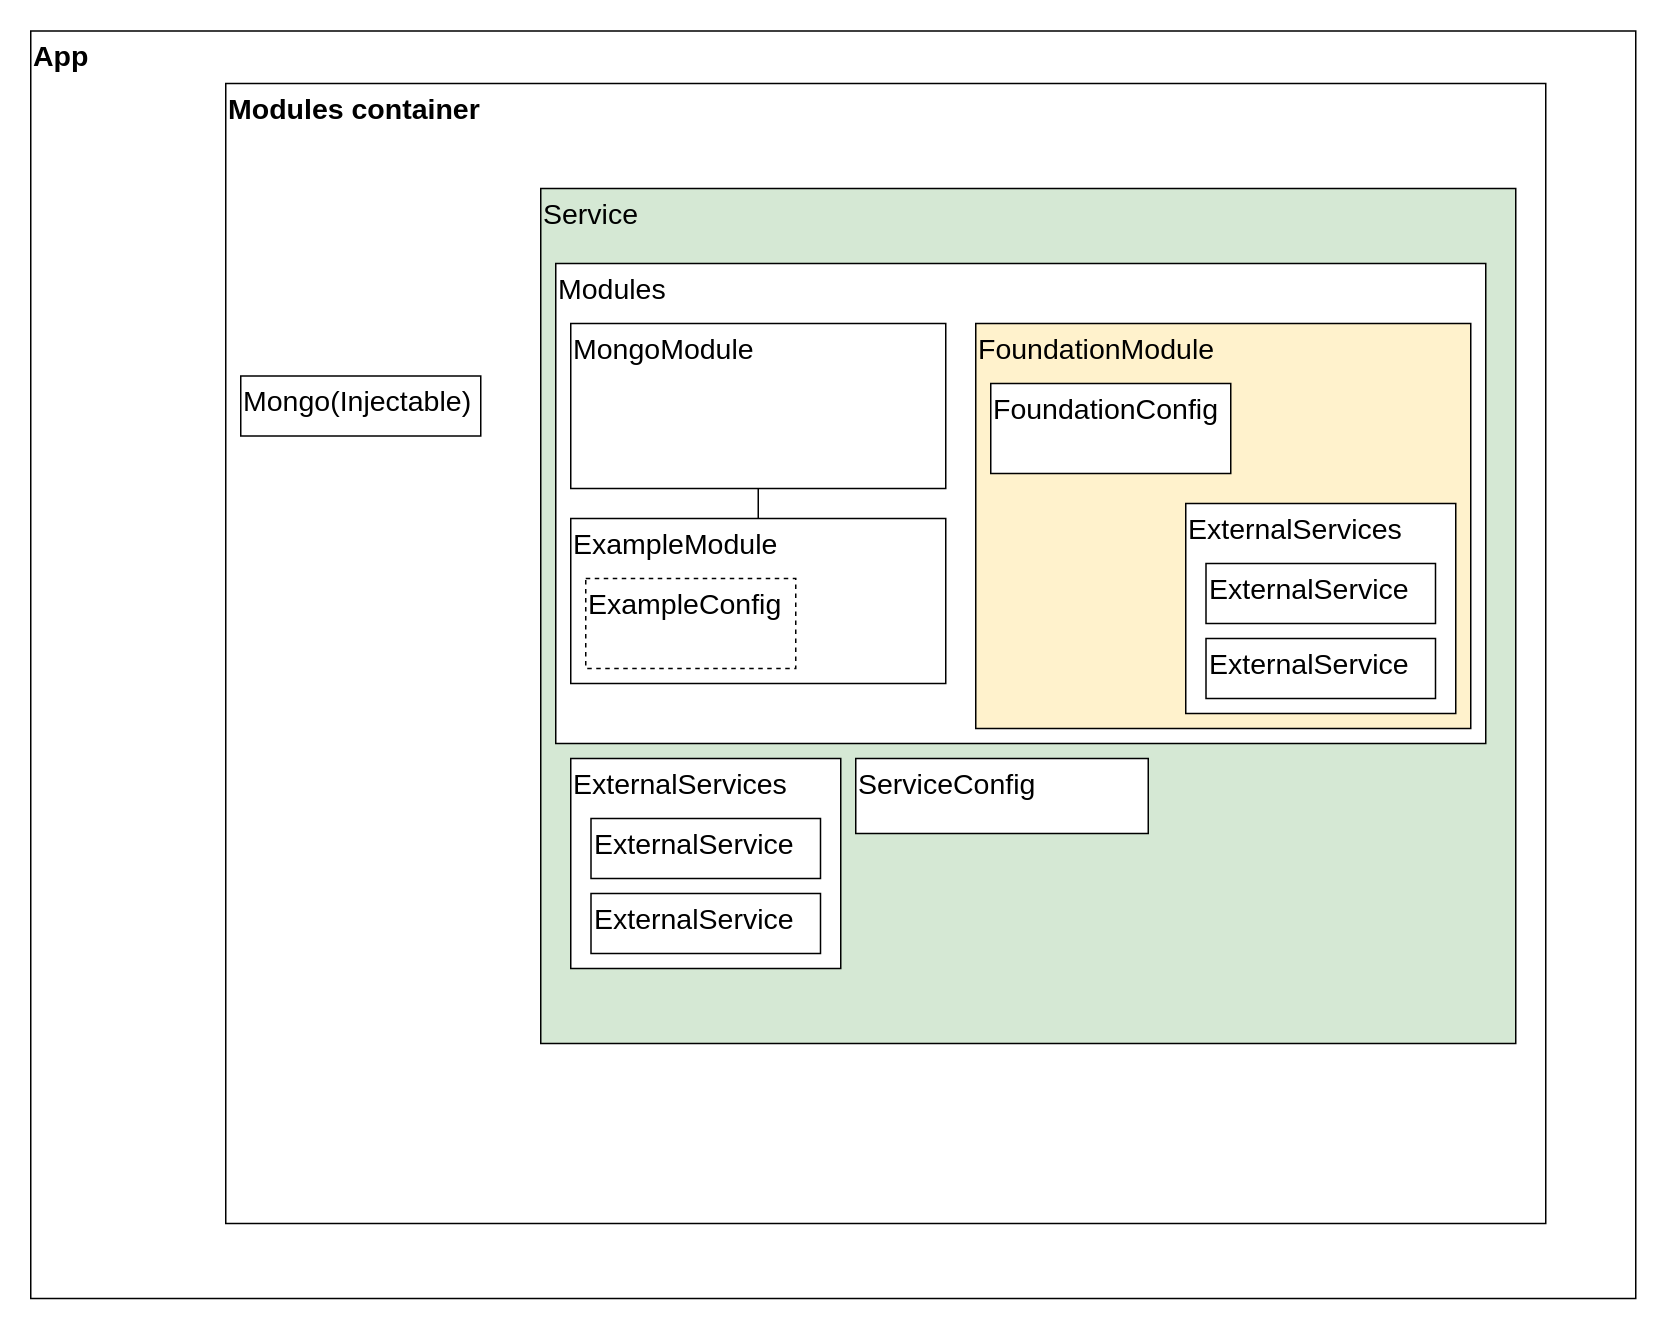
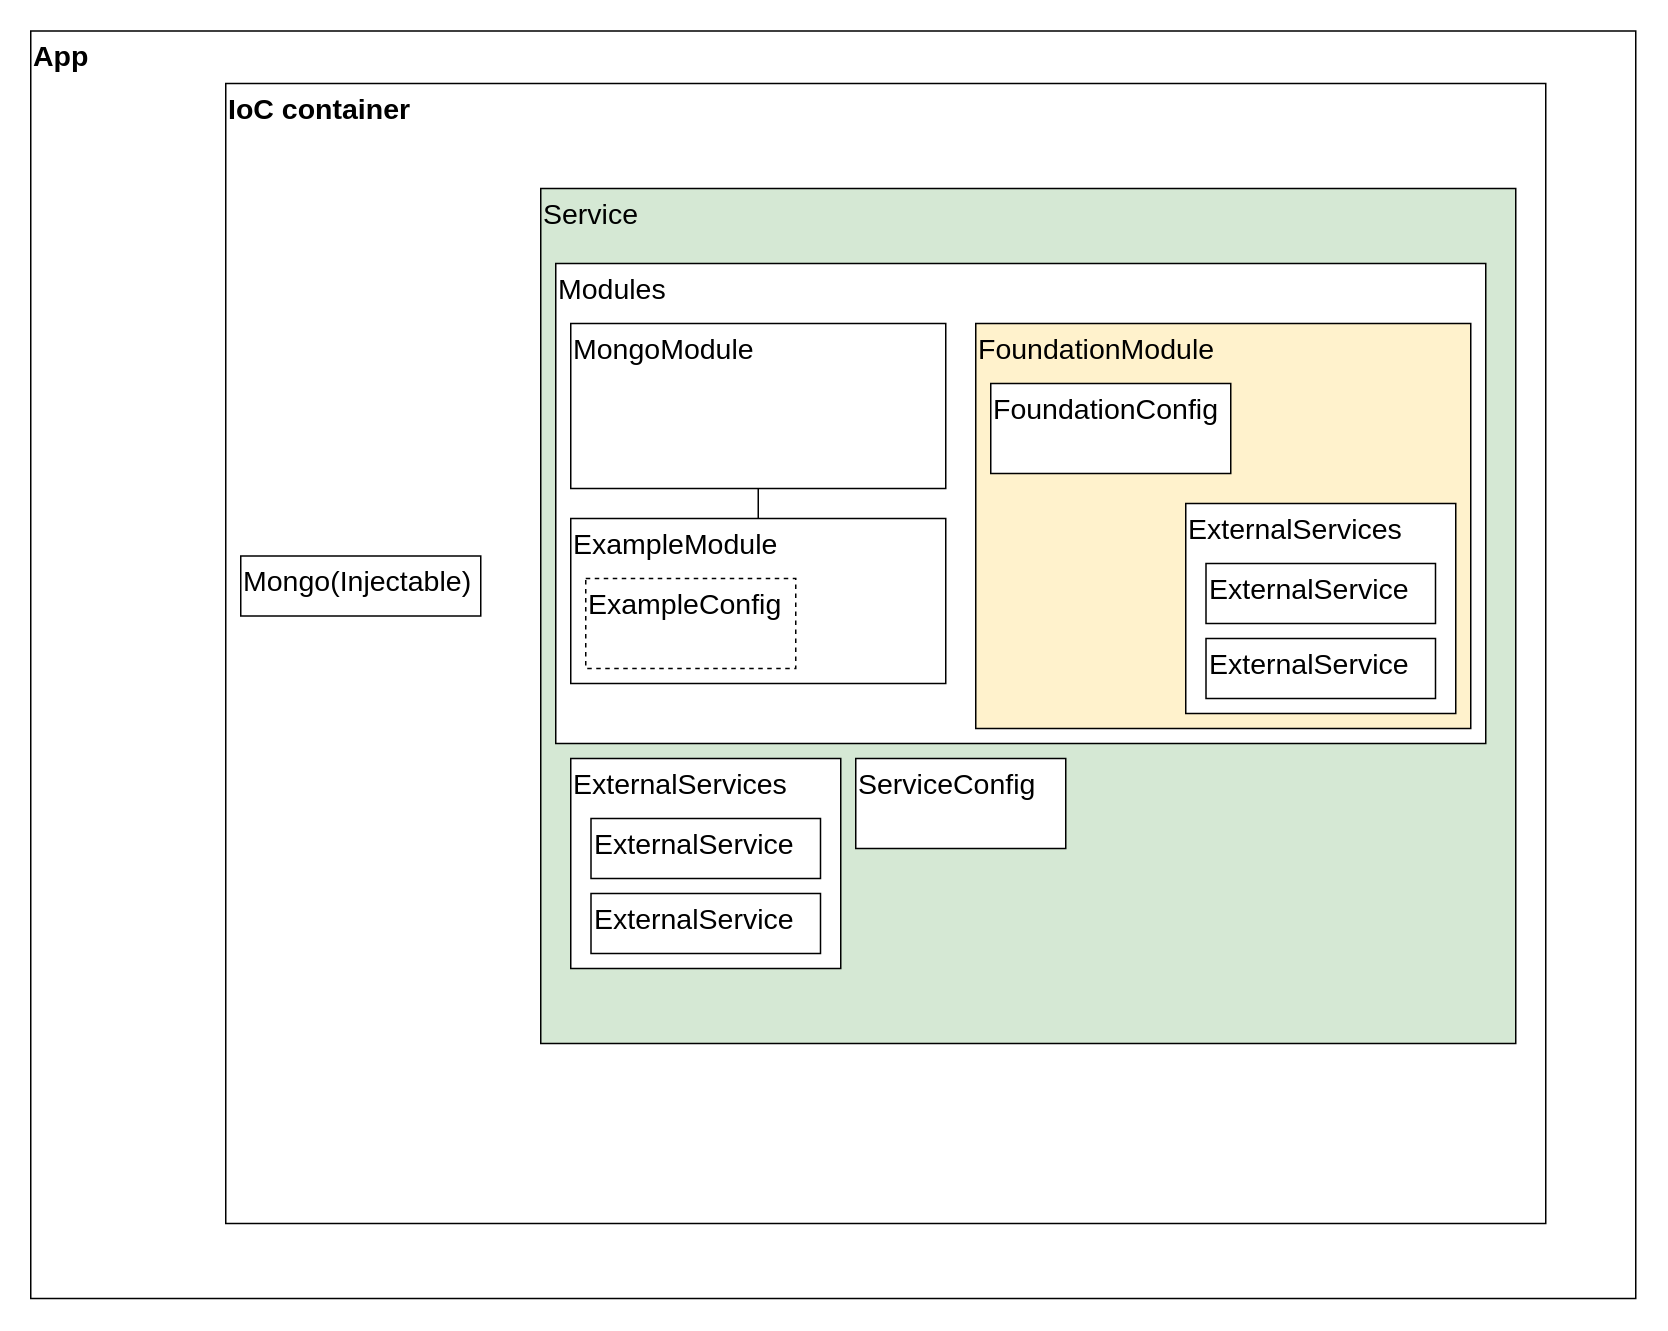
(353, 111) -> (325, 111)
(361, 406) -> (361, 586)
(1002, 796) -> (961, 803)
